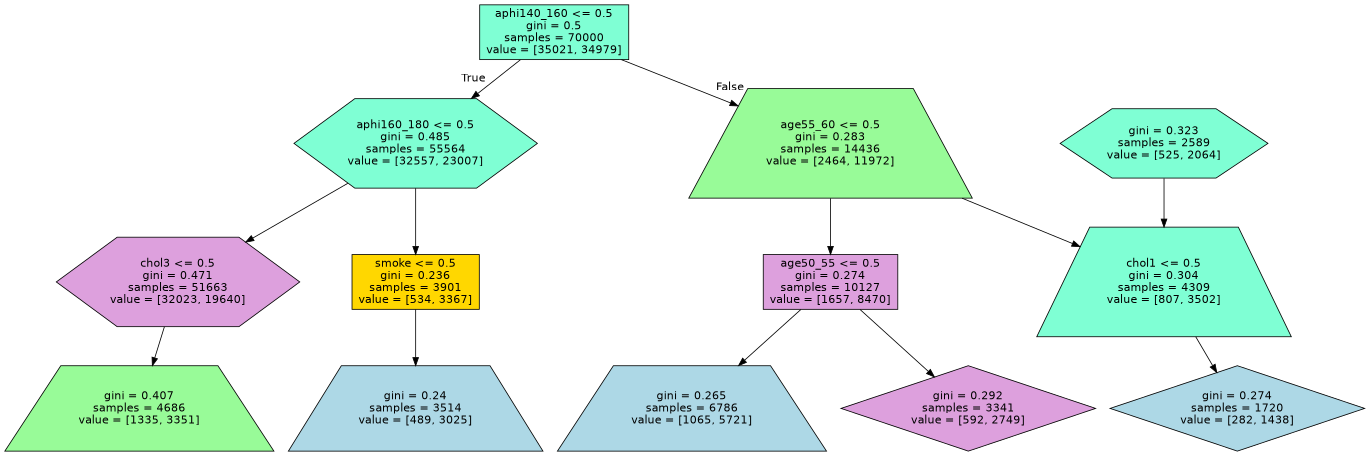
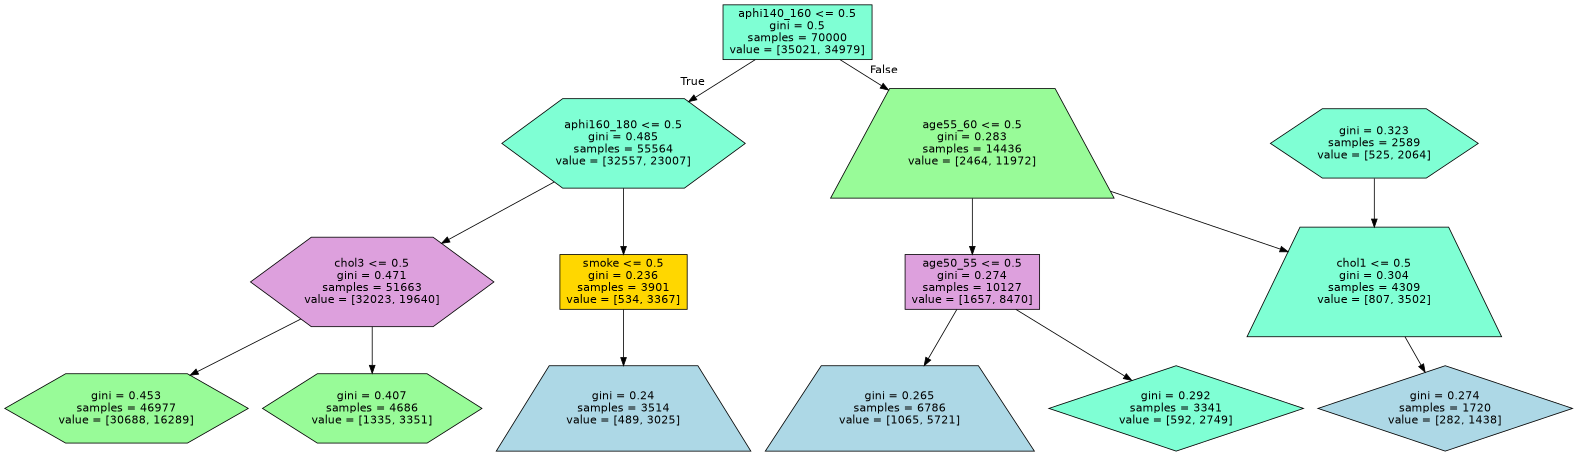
none -> (127, 408)
(139, 408) -> (372, 408)
(968, 408) -> (1176, 408)
